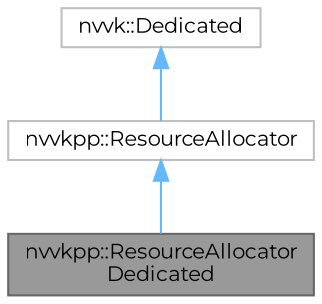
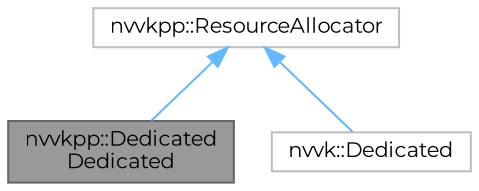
(161, 95) -> (316, 97)
(161, 265) -> (121, 152)
